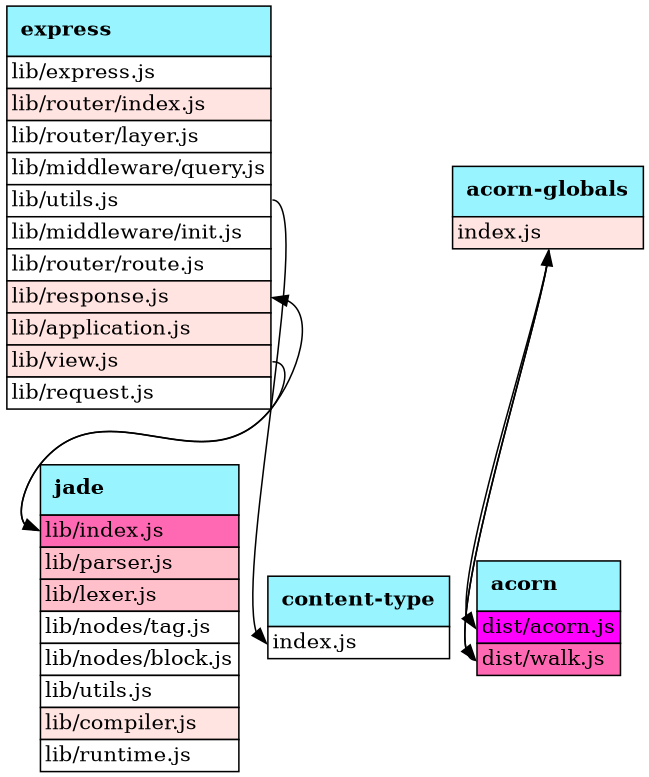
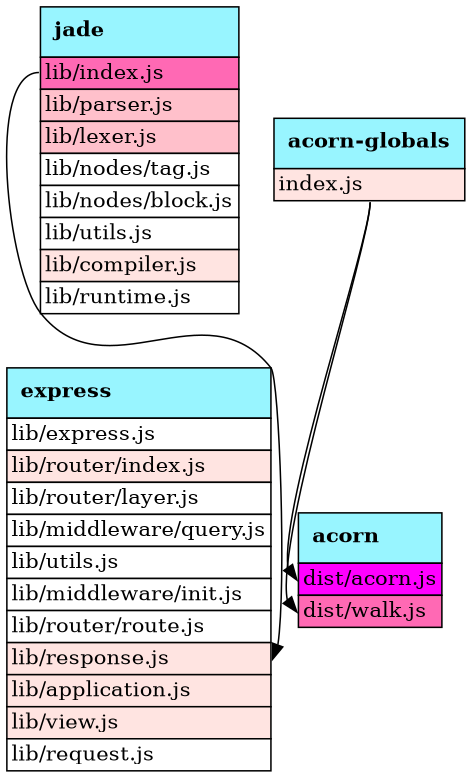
(152, 436) -> none
(497, 463) -> none
(358, 617) -> none
